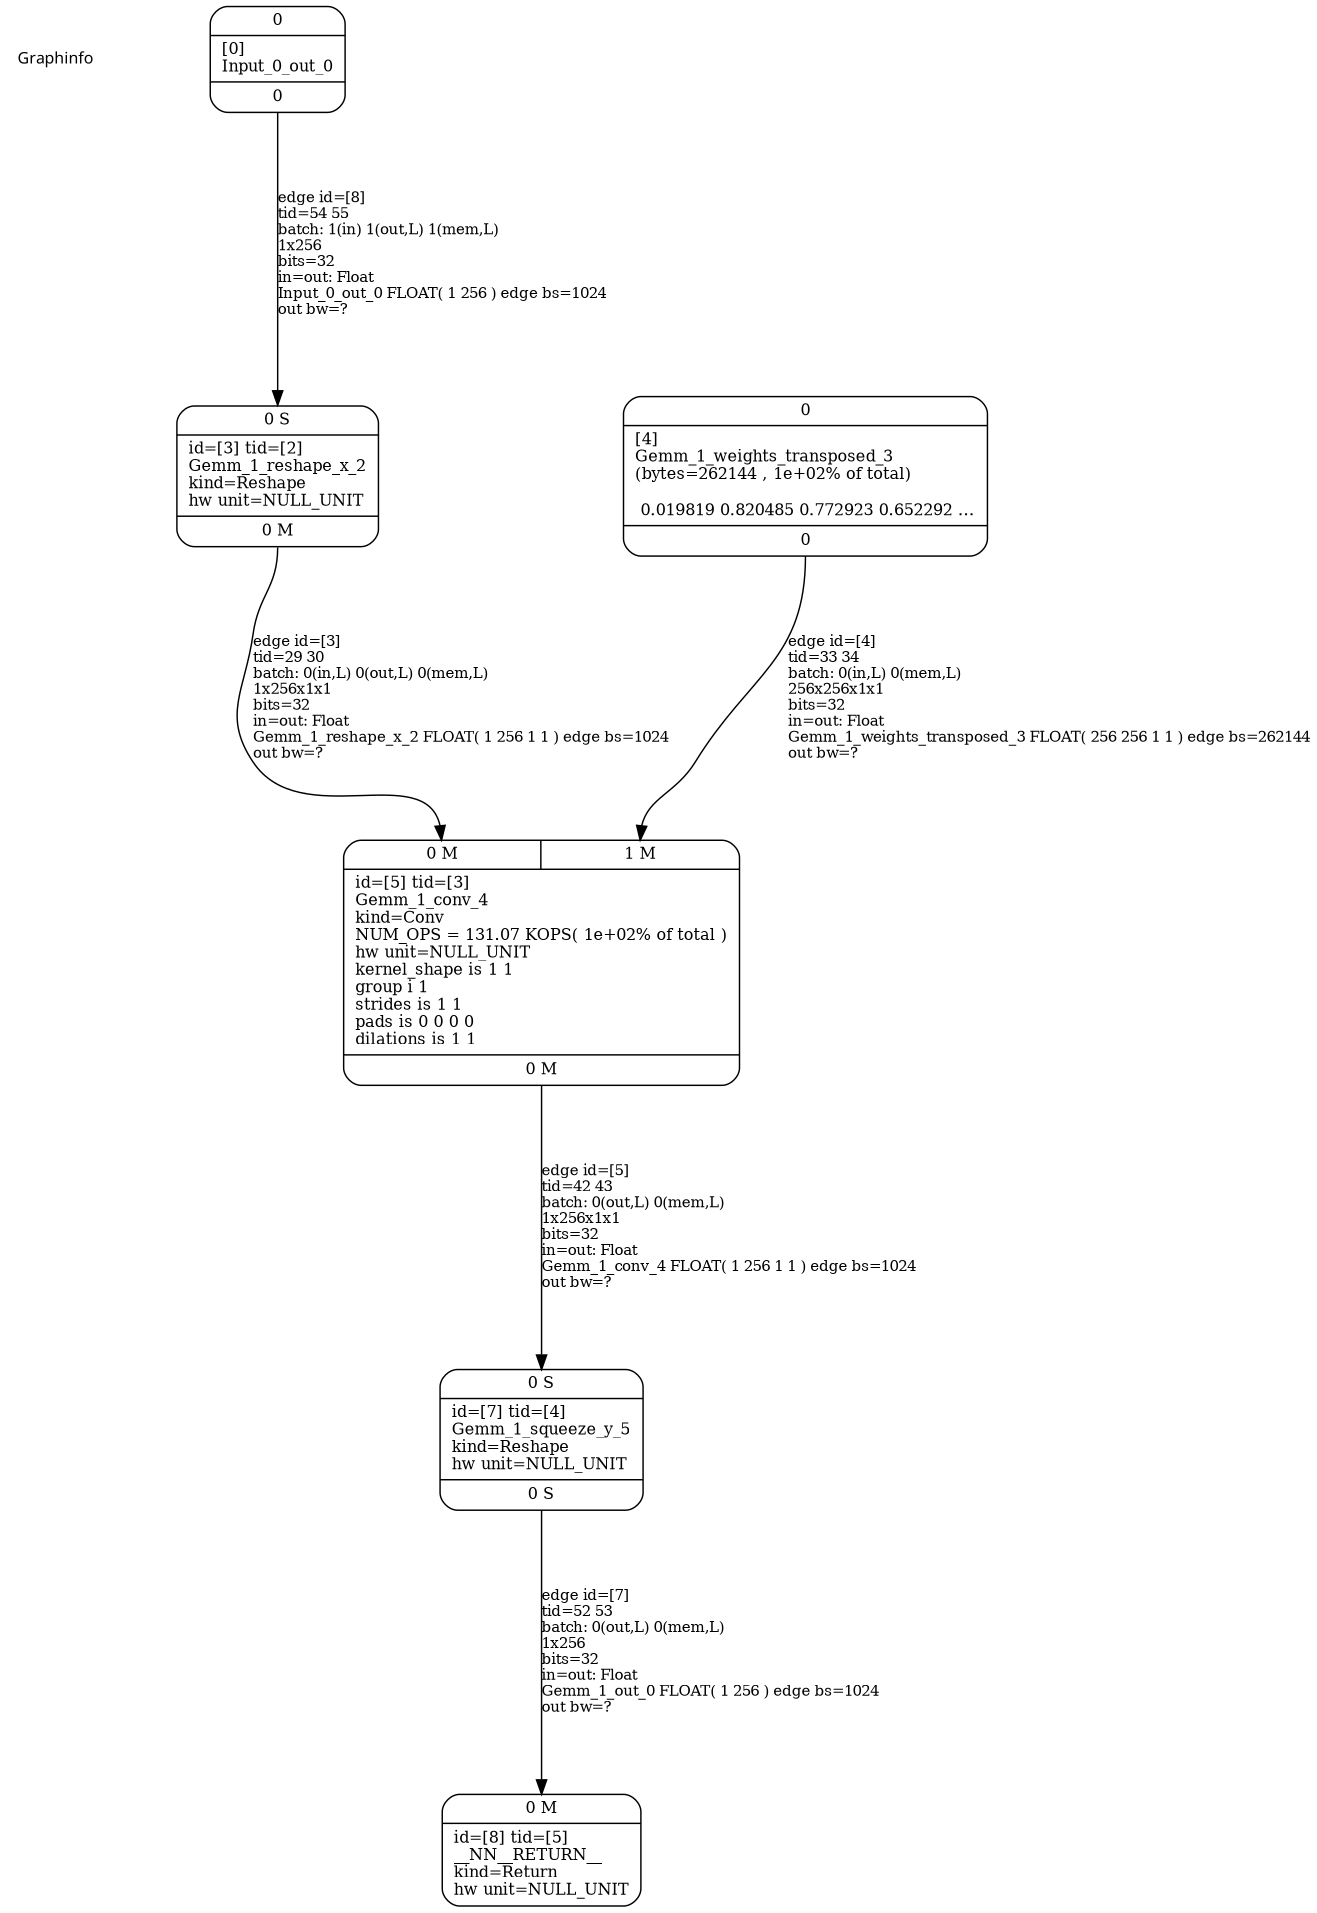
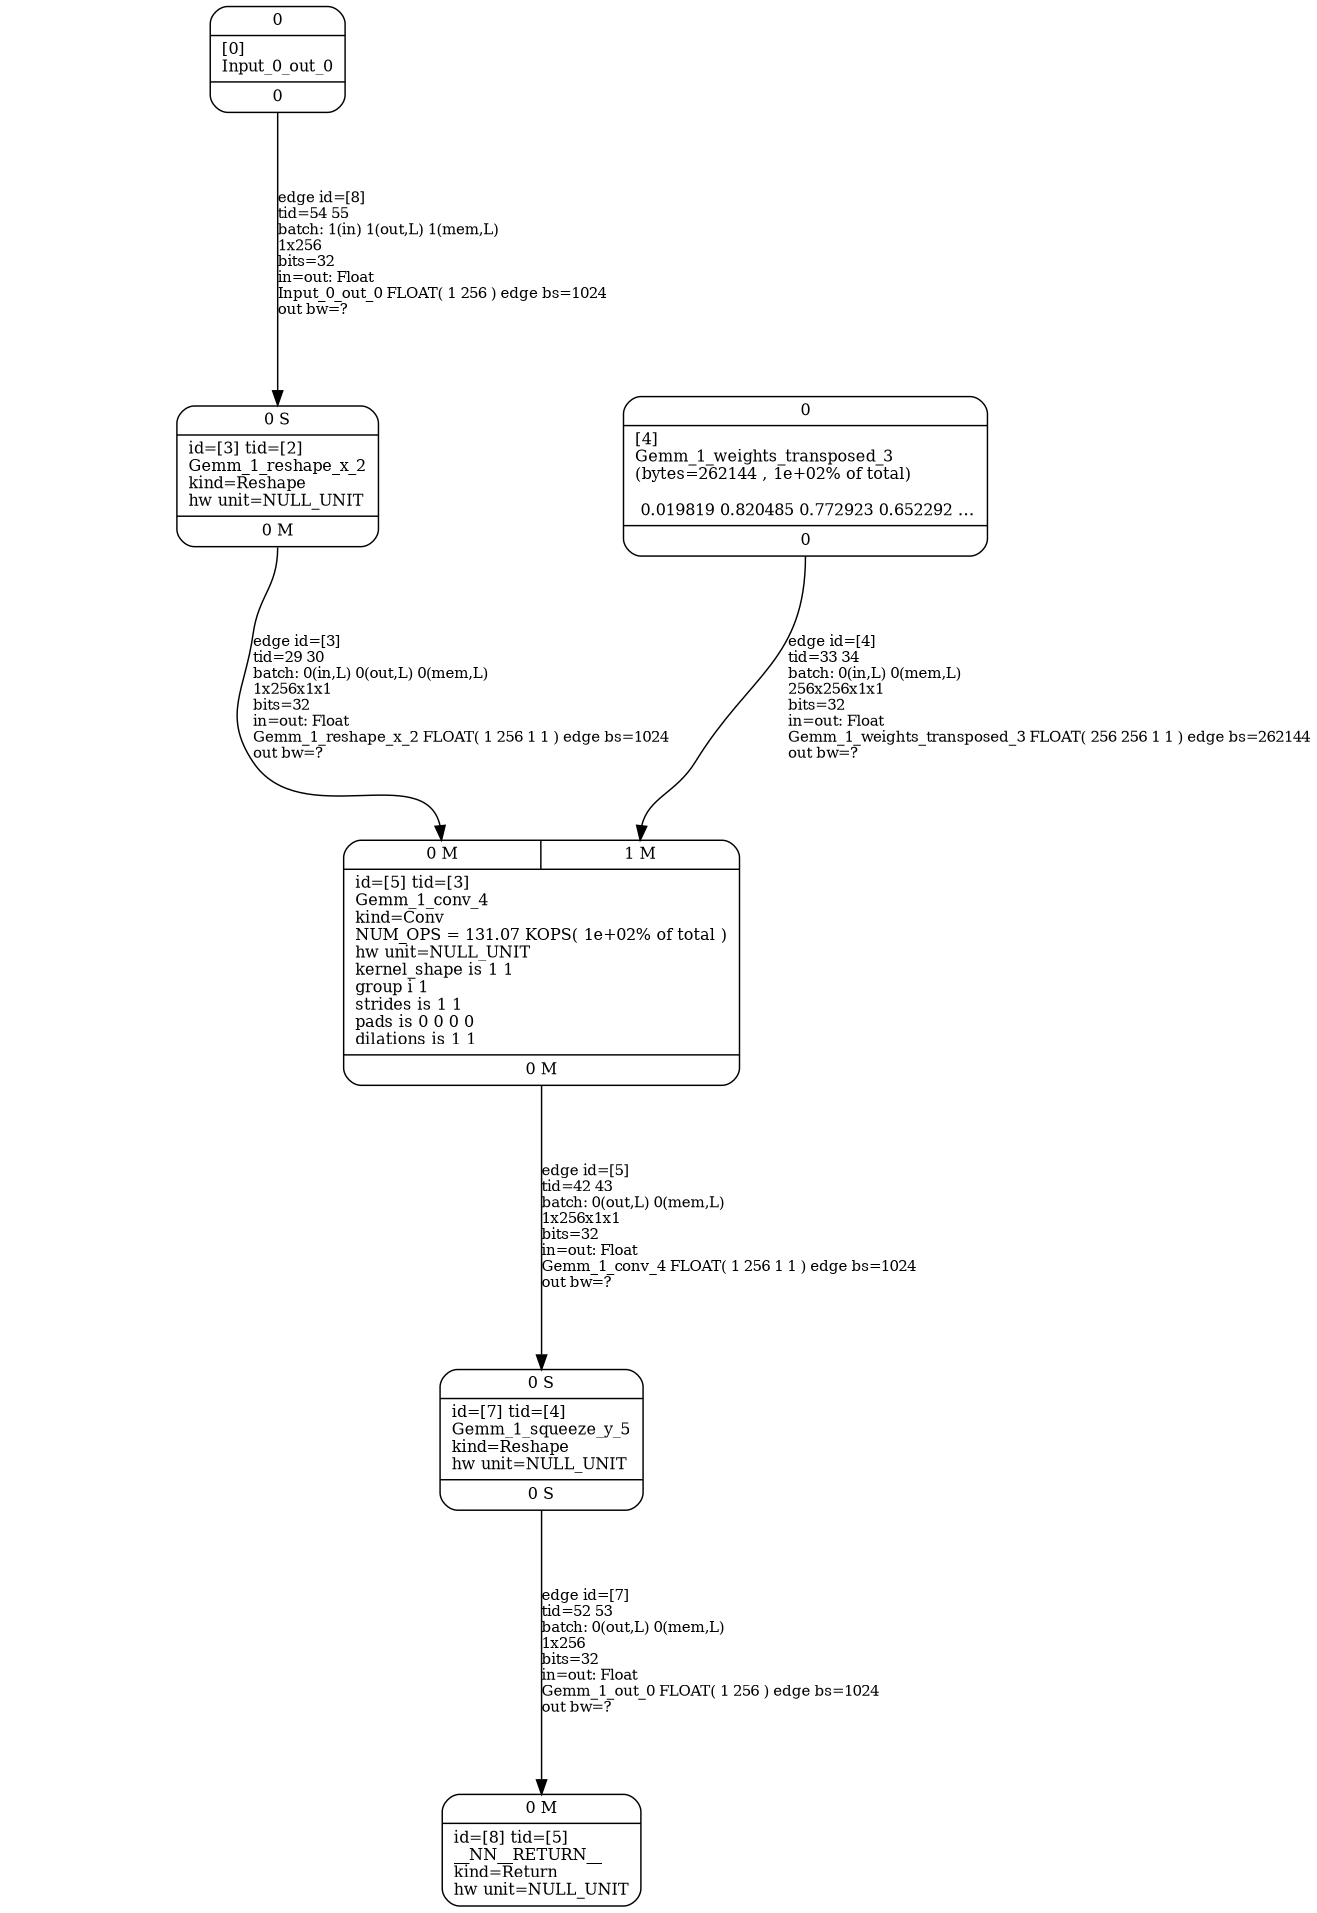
(56, 59) -> none
